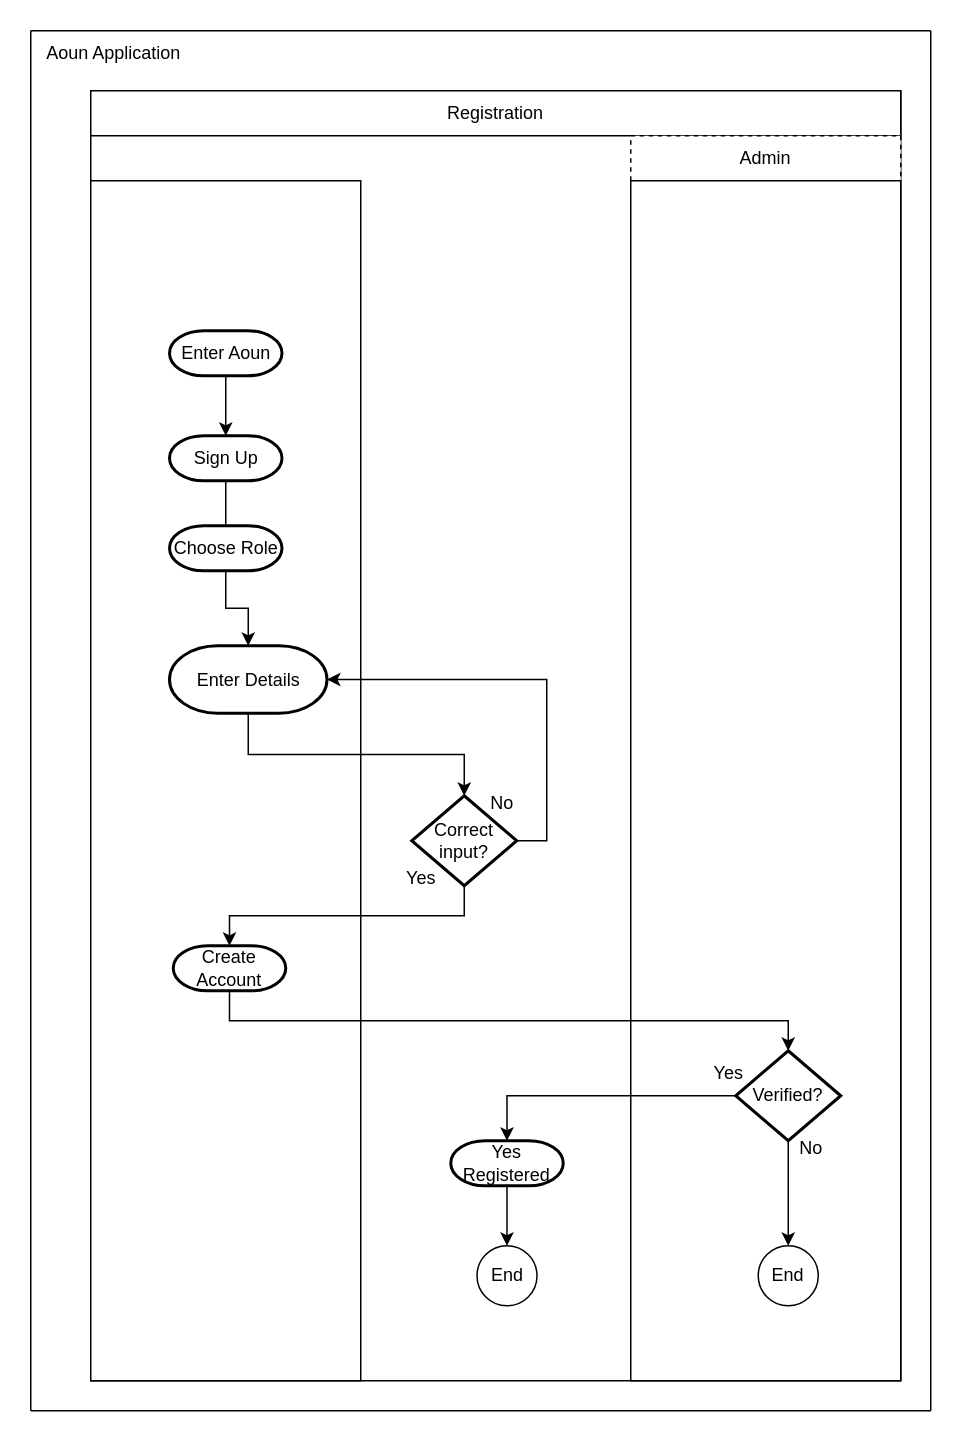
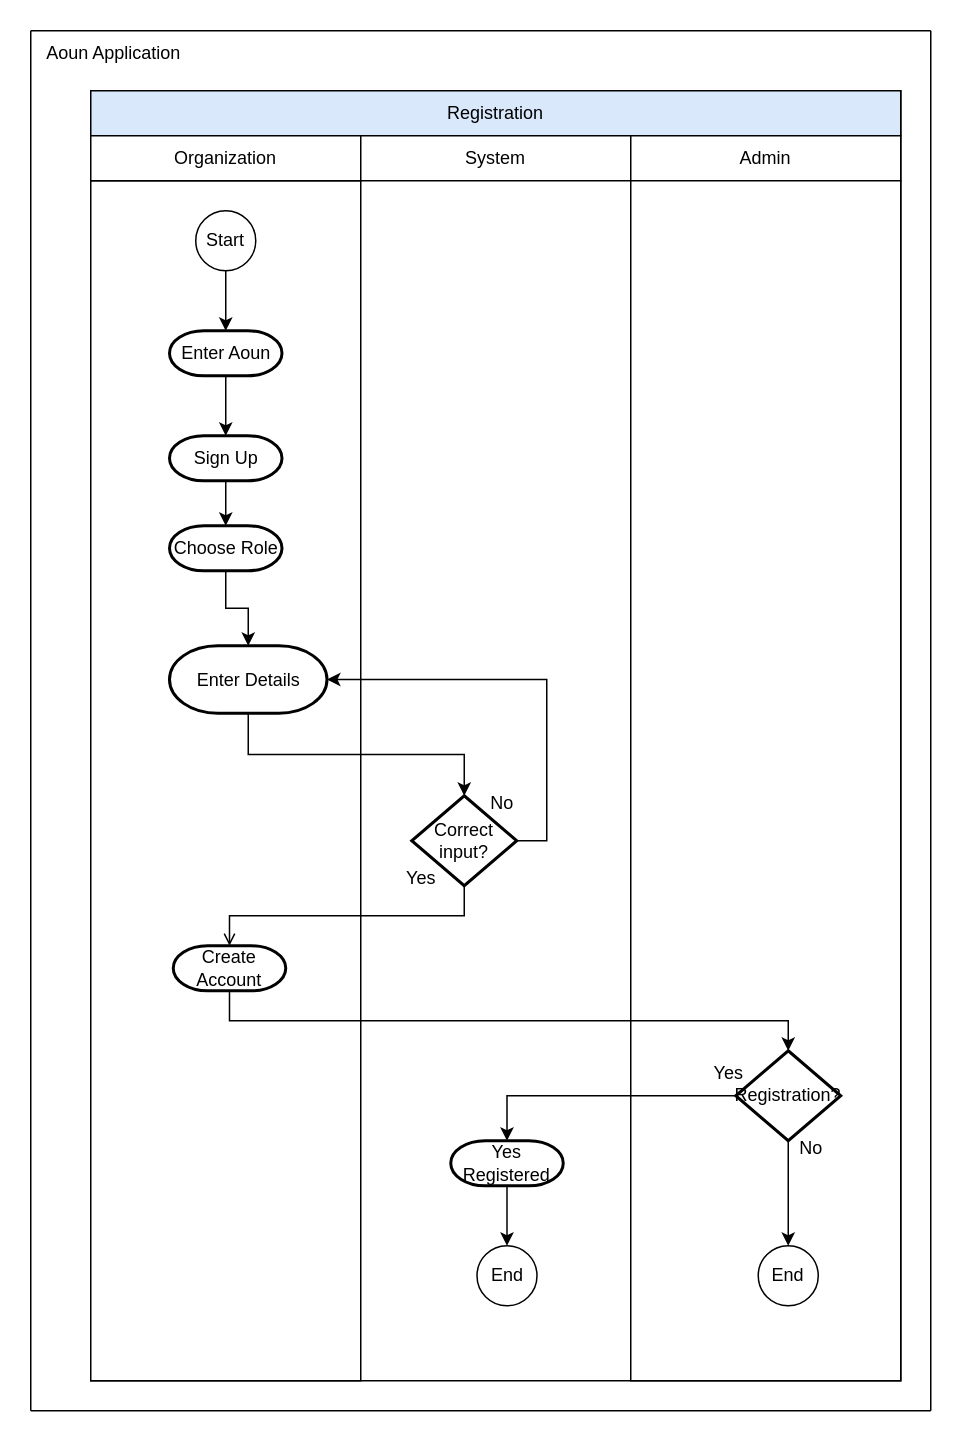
(496, 113) -> (496, 113)
none -> (226, 158)
none -> (496, 158)
(766, 158) -> (766, 158)
none -> (226, 241)
none -> (226, 296)
(226, 518) -> (226, 514)
(230, 934) -> (230, 936)
(788, 1096) -> (788, 1096)
